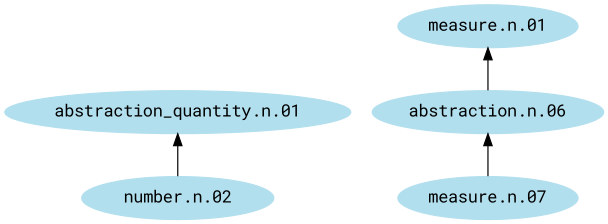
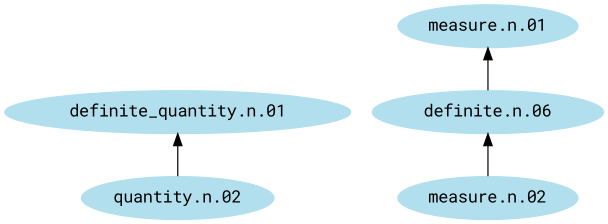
(178, 112) -> (178, 112)
(488, 112) -> (488, 112)
(178, 198) -> (178, 198)
(488, 198) -> (488, 198)
